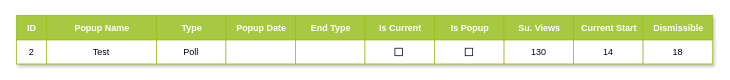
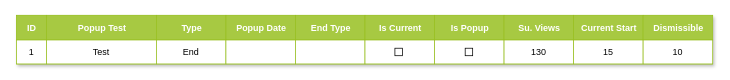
(101, 28) -> (101, 28)
(30, 52) -> (30, 52)
(191, 52) -> (191, 52)
(609, 52) -> (609, 52)
(679, 52) -> (679, 52)
